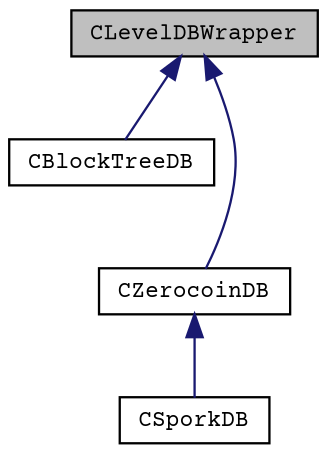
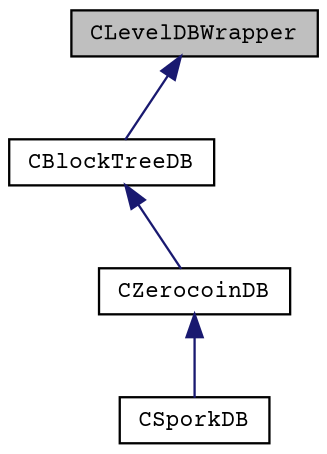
(235, 174) -> (160, 237)
